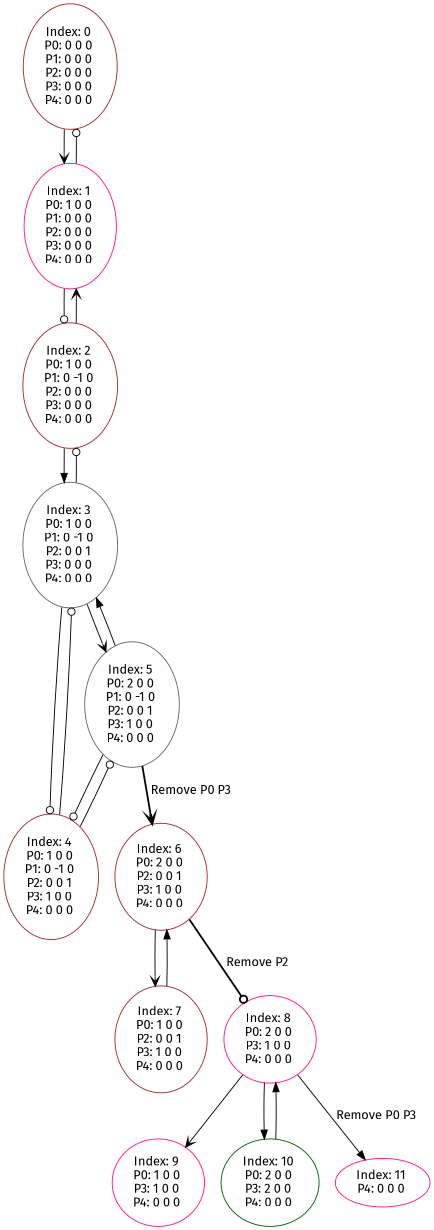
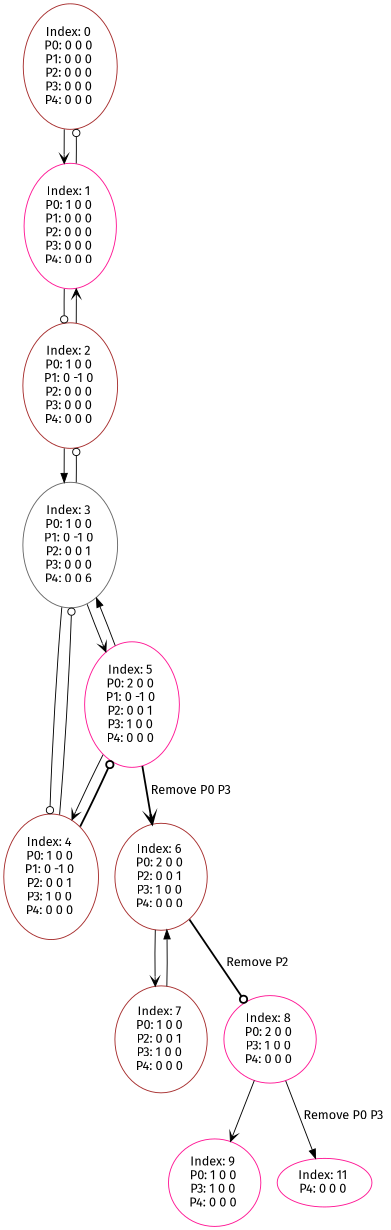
(70, 545) -> (70, 545)
(132, 705) -> (132, 705)
(89, 784) -> (89, 783)
(94, 797) -> (94, 797)
(270, 1183) -> none
